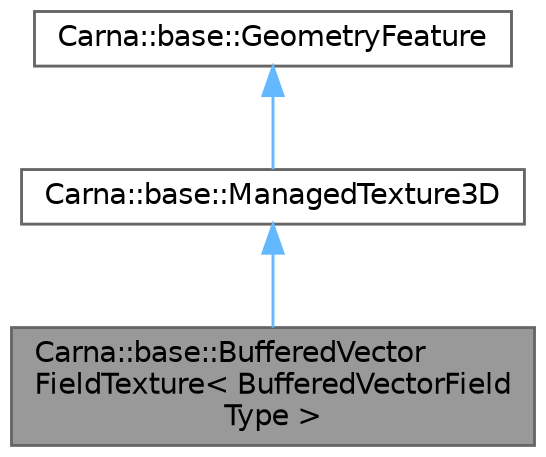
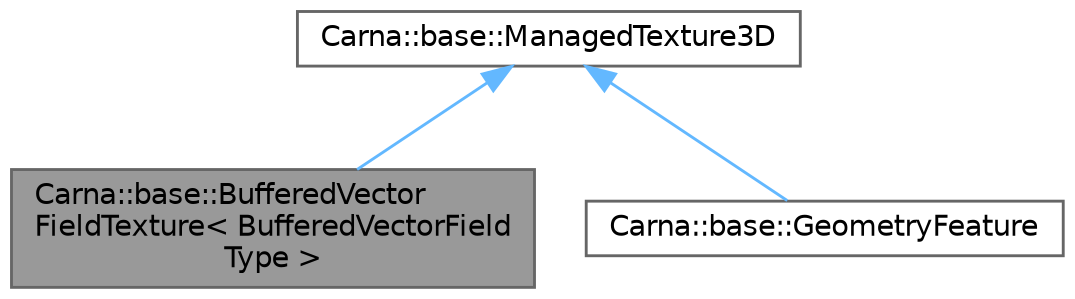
(273, 133) -> (699, 142)
